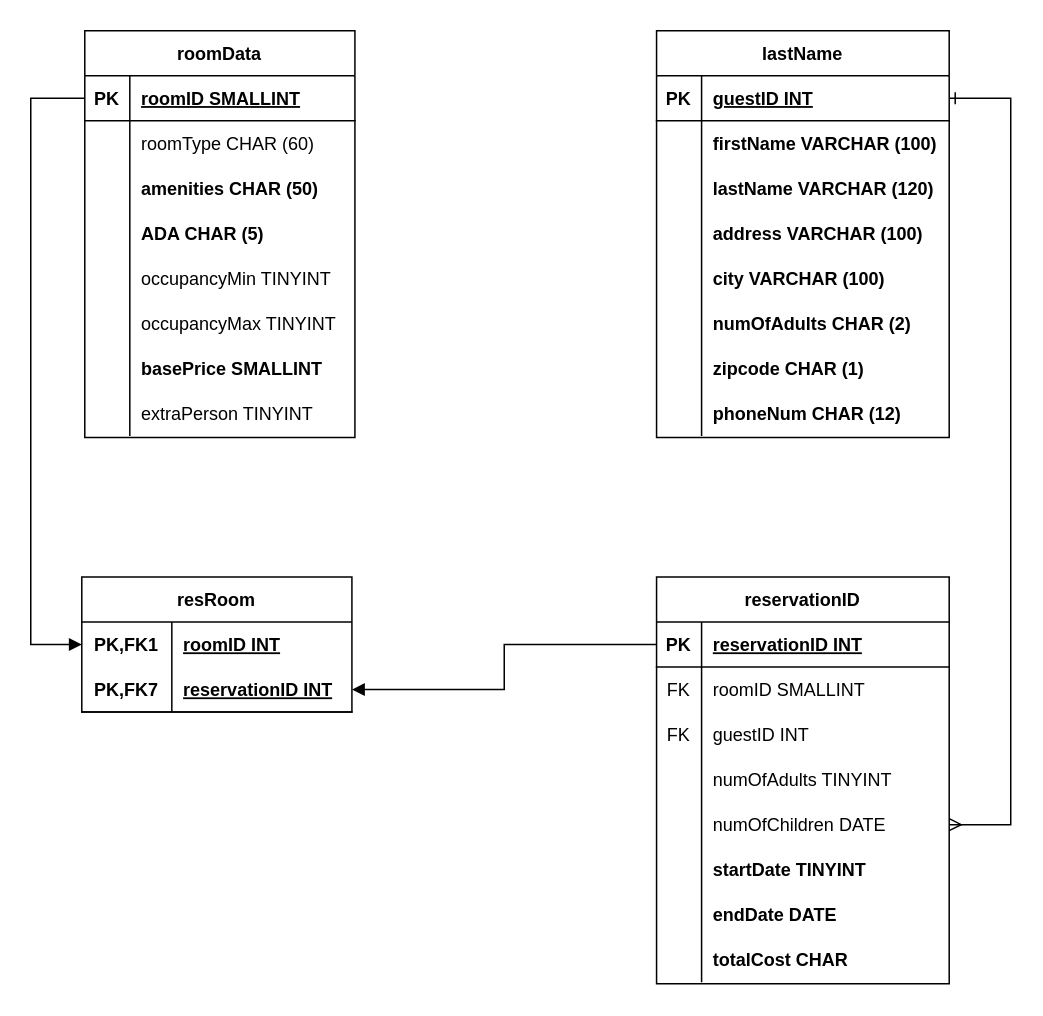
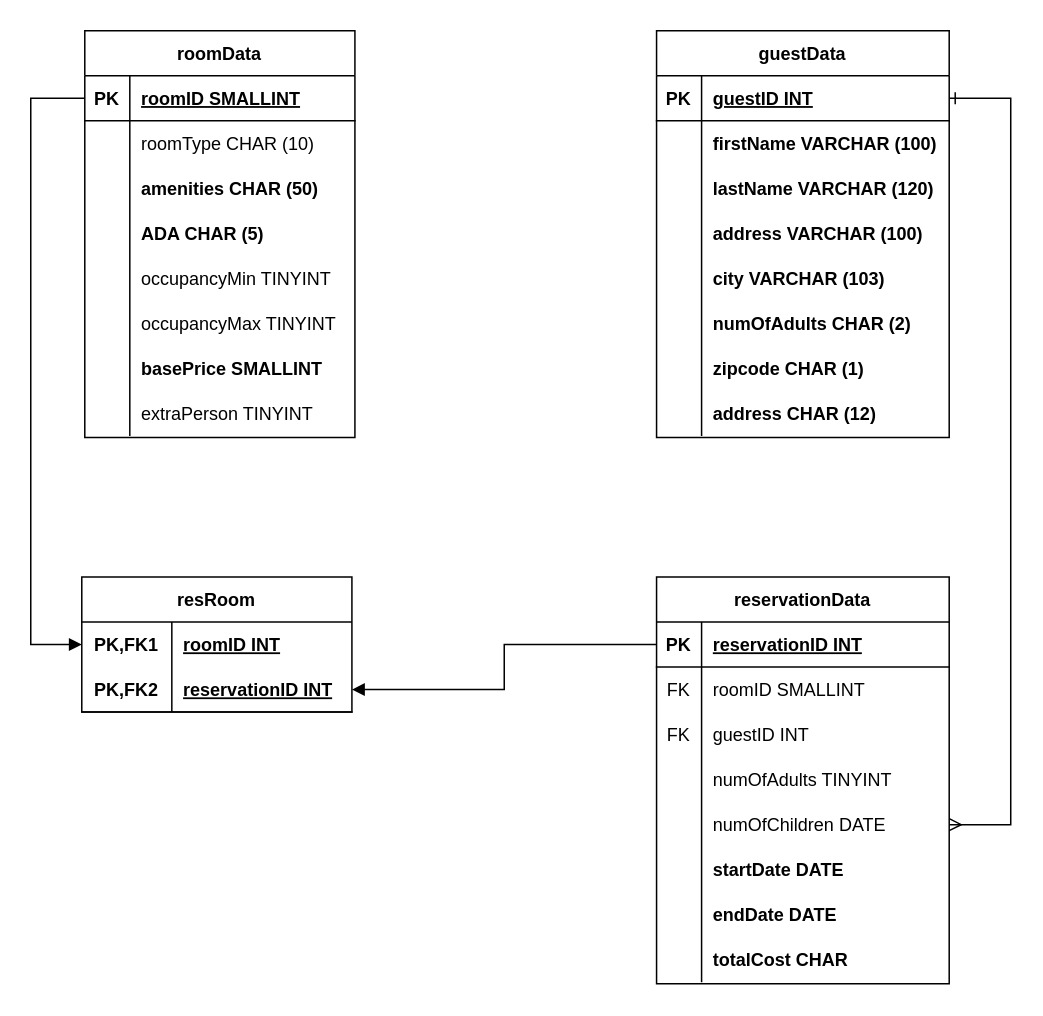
(802, 54) -> (802, 54)
(227, 144) -> (227, 144)
(796, 279) -> (796, 279)
(799, 414) -> (794, 414)
(802, 600) -> (802, 600)
(126, 690) -> (126, 690)
(796, 870) -> (781, 870)
